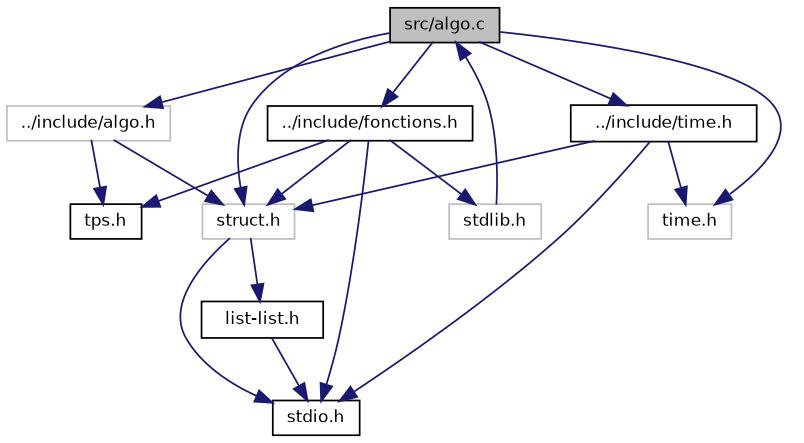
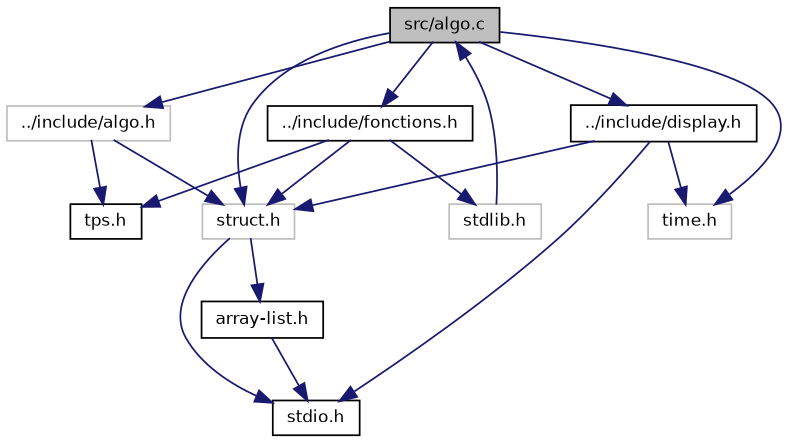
(664, 123) -> (664, 123)
(352, 263) -> none
(262, 320) -> (262, 320)
